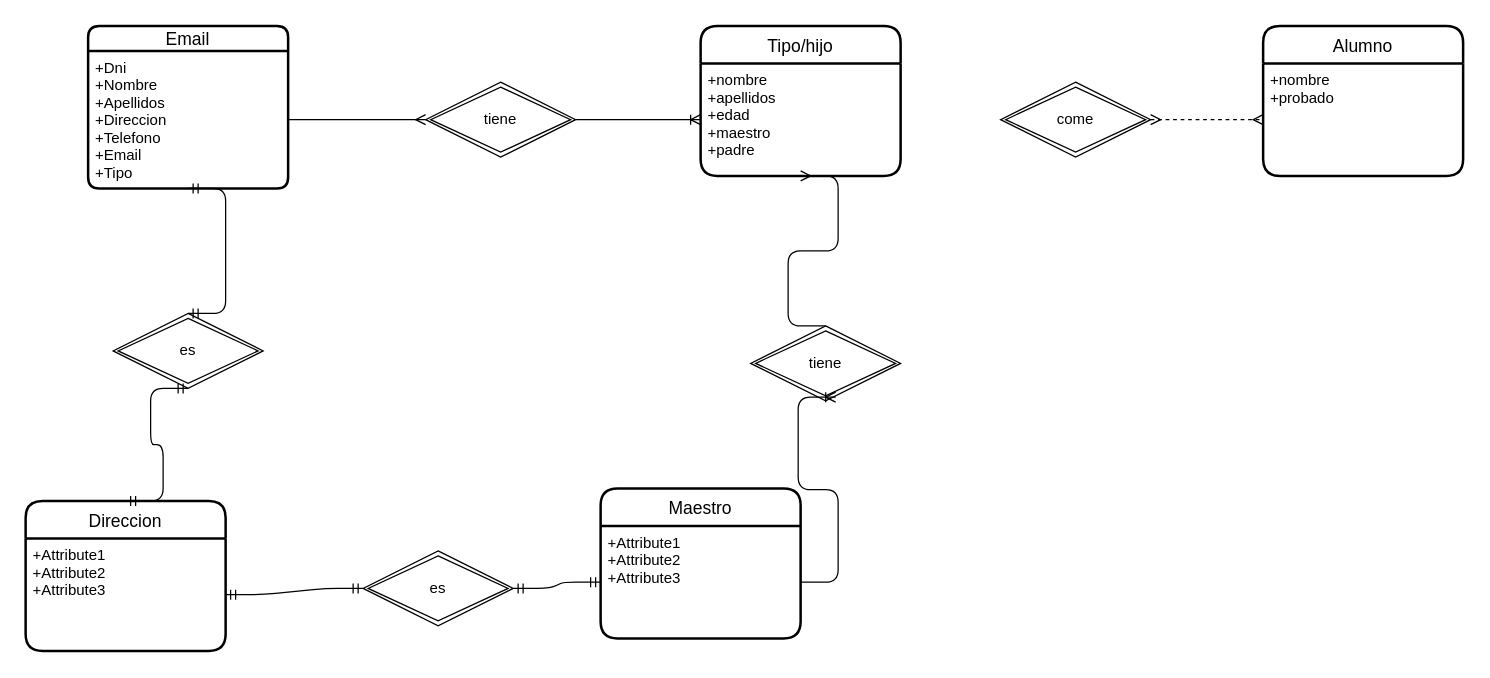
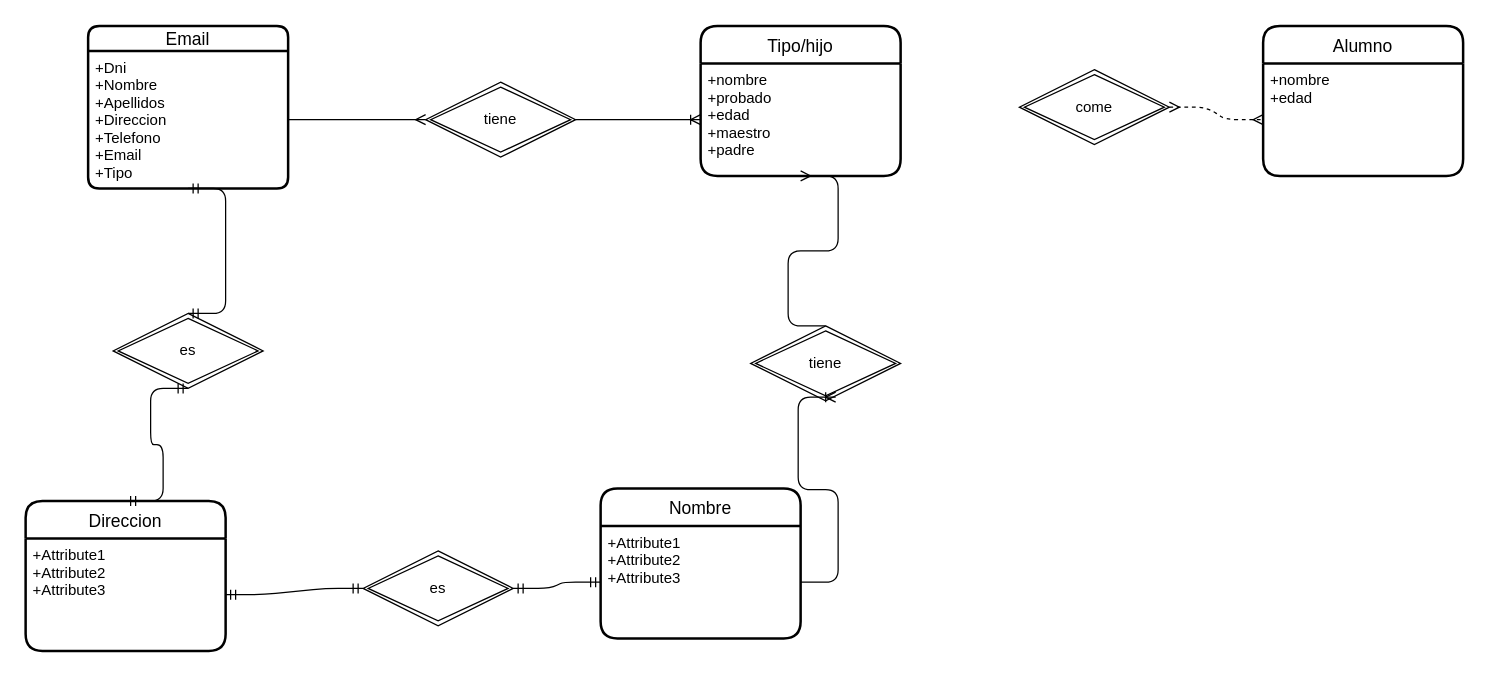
(737, 80) -> (737, 80)
(1299, 80) -> (1299, 80)
(1076, 119) -> (1094, 107)
(700, 508) -> (700, 508)
